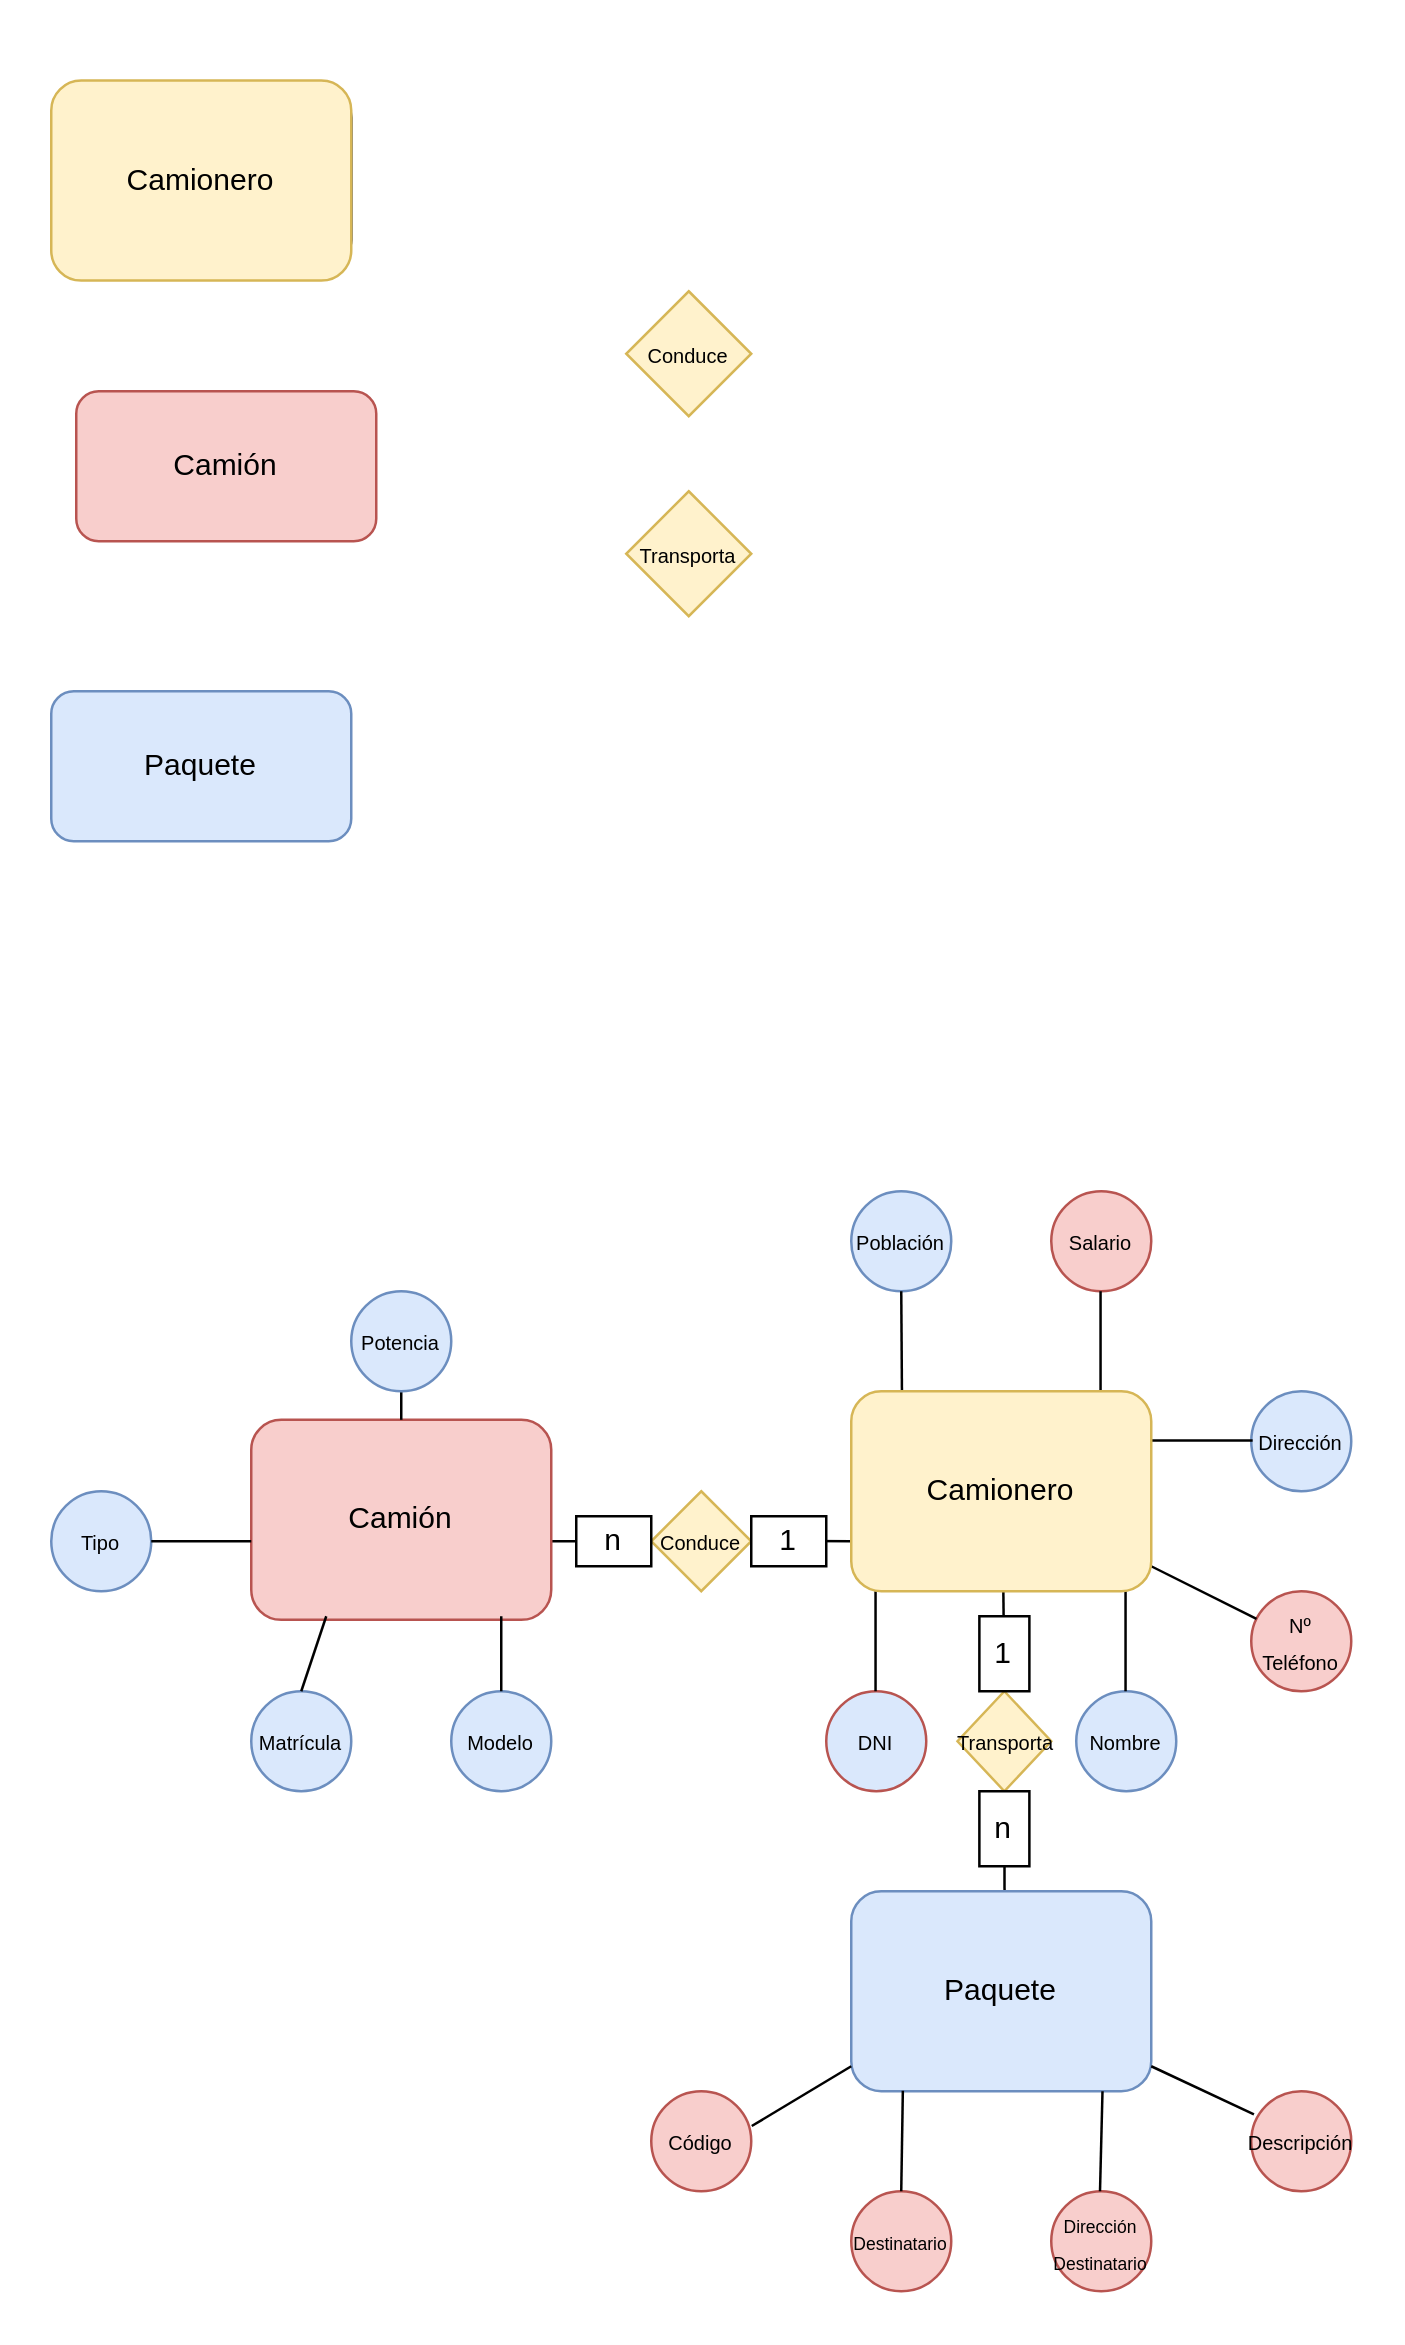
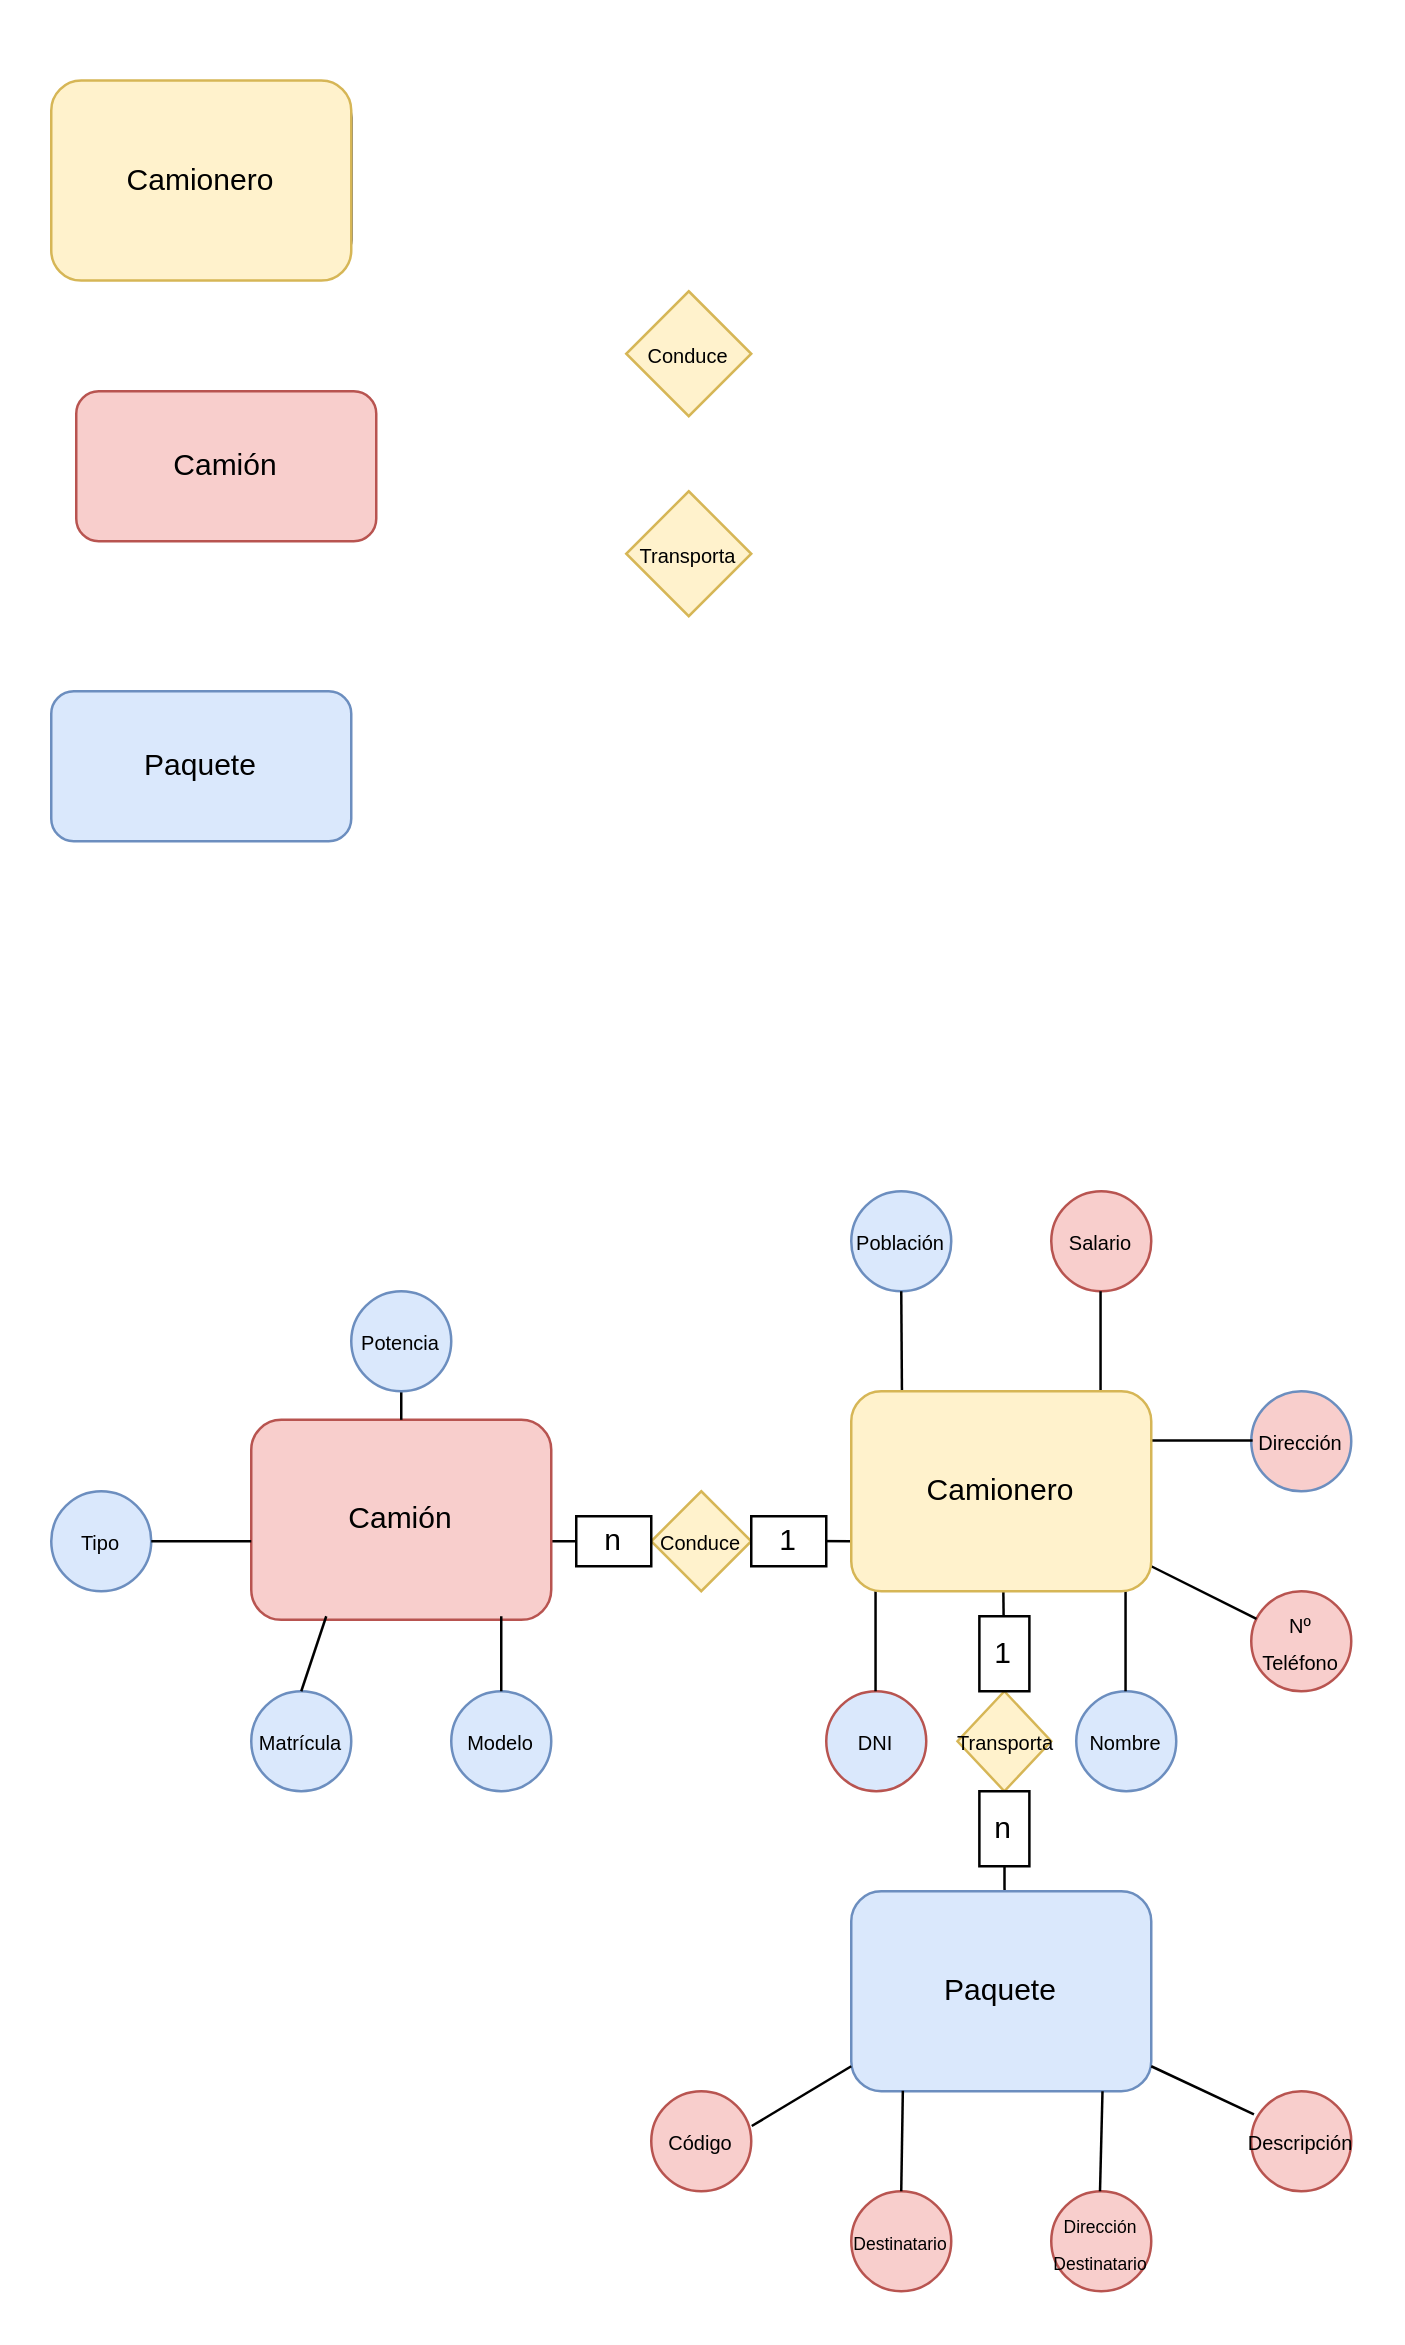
(1301, 1441) -> (1301, 1441)
